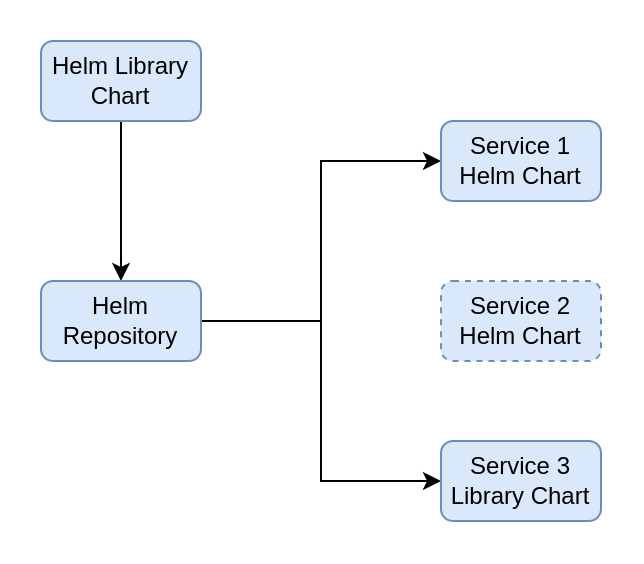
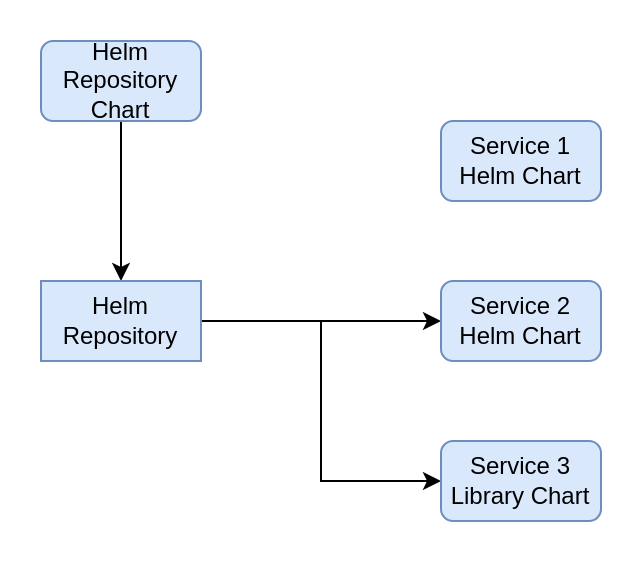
(121, 81) -> (121, 81)
(321, 186) -> (376, 321)
(121, 321) -> (121, 321)
(521, 321) -> (521, 321)
